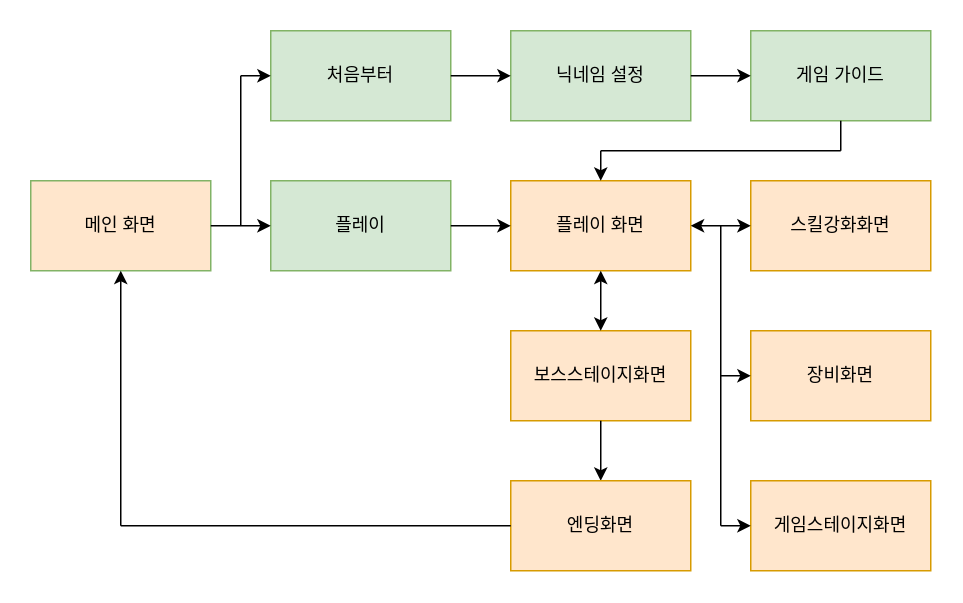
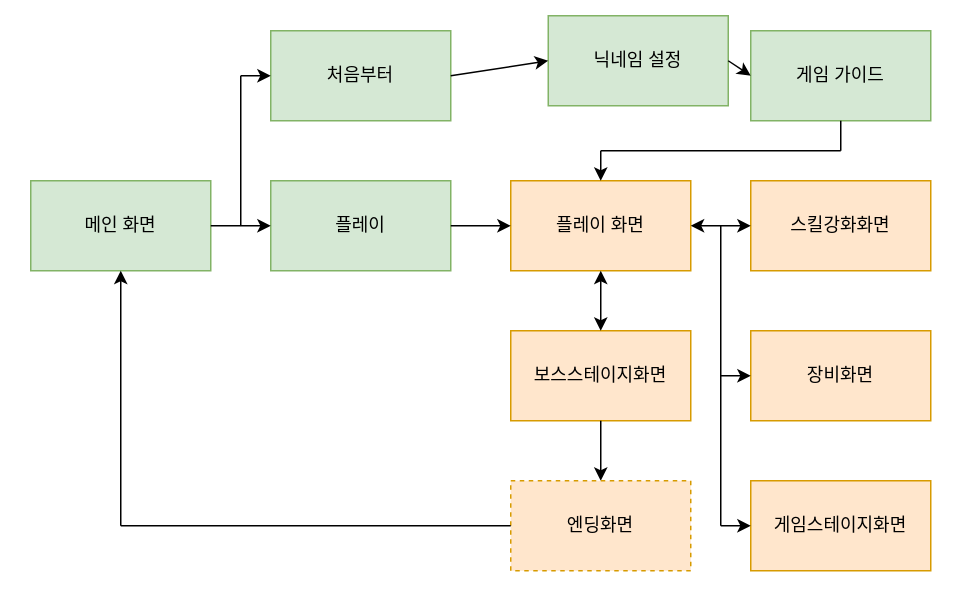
(601, 76) -> (638, 61)
(121, 226) -> (121, 226)
(601, 526) -> (601, 526)
